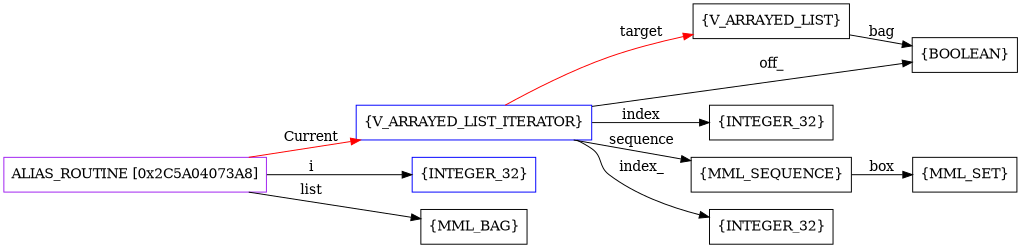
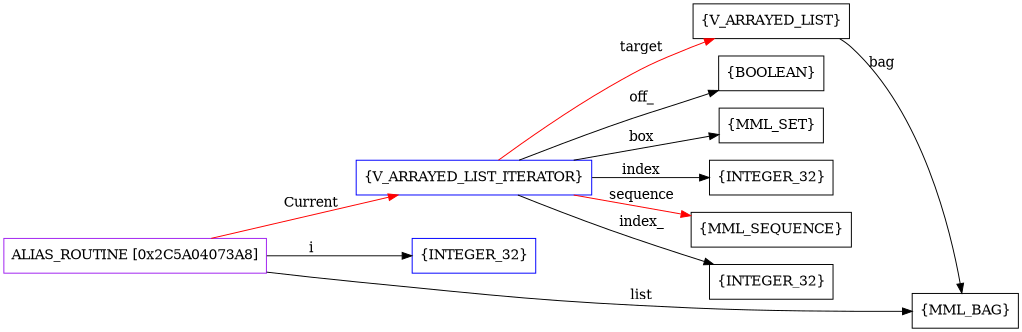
(876, 40) -> (920, 150)
(627, 149) -> (627, 204)
(877, 175) -> (641, 148)
